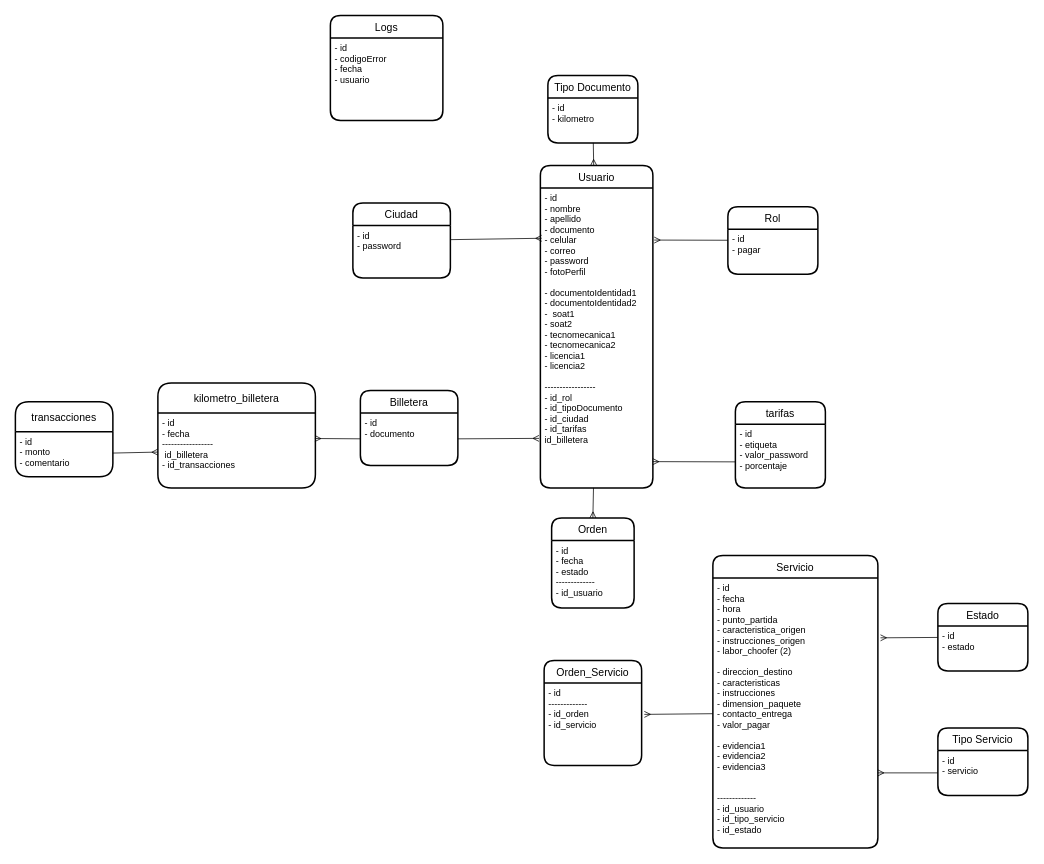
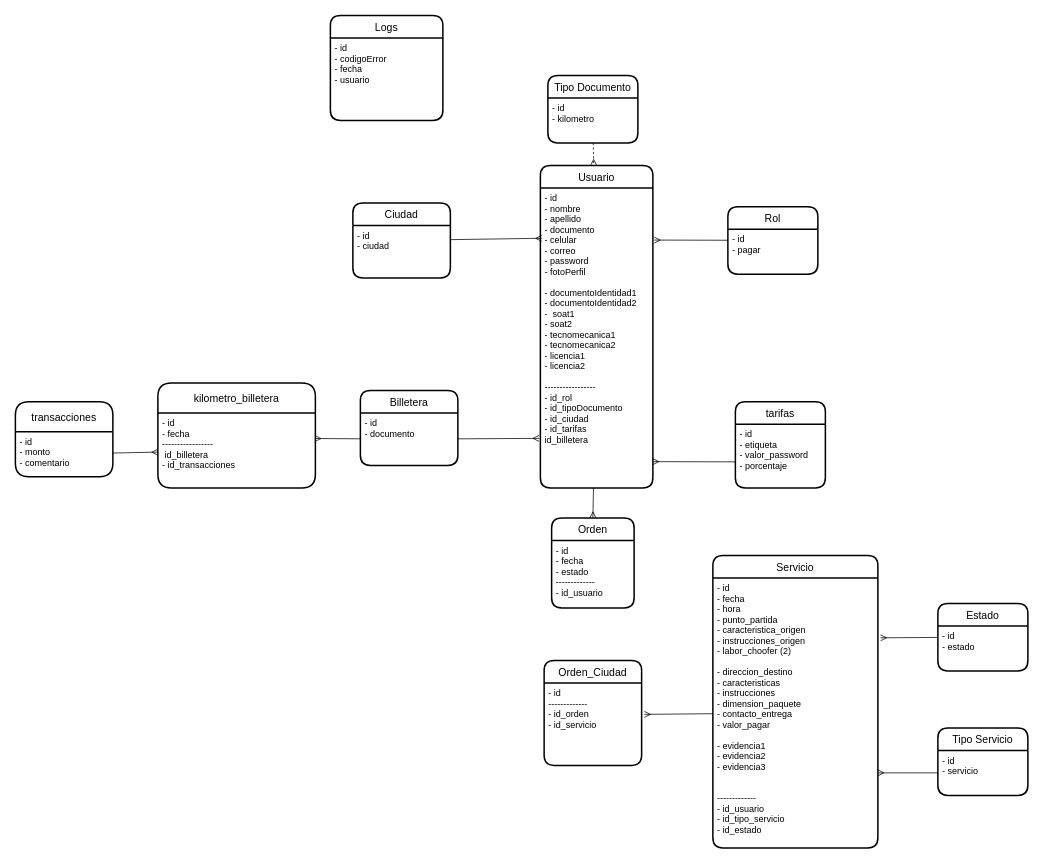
(593, 154) -> (593, 154)
(365, 236) -> (365, 236)
(593, 672) -> (593, 672)
